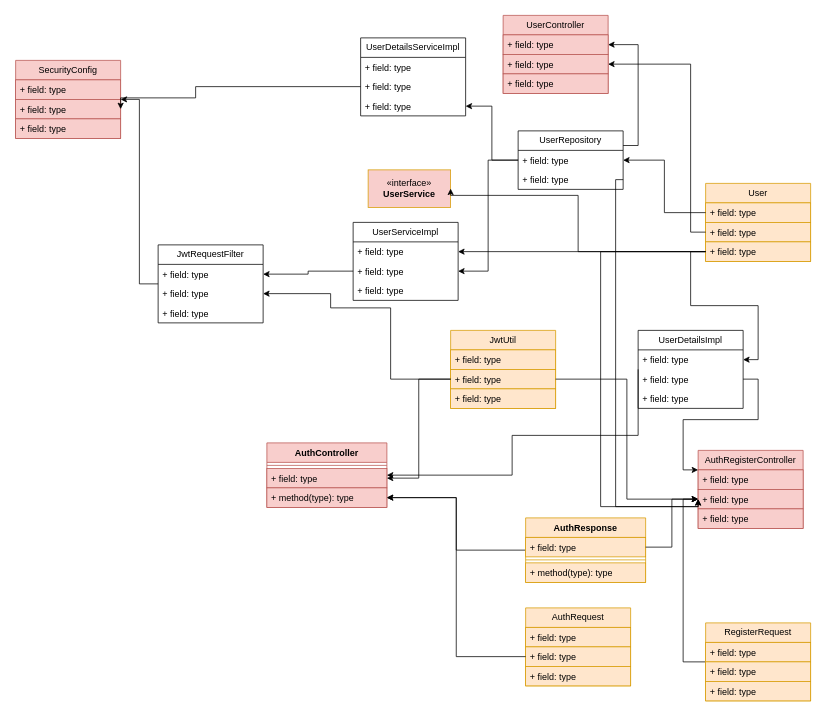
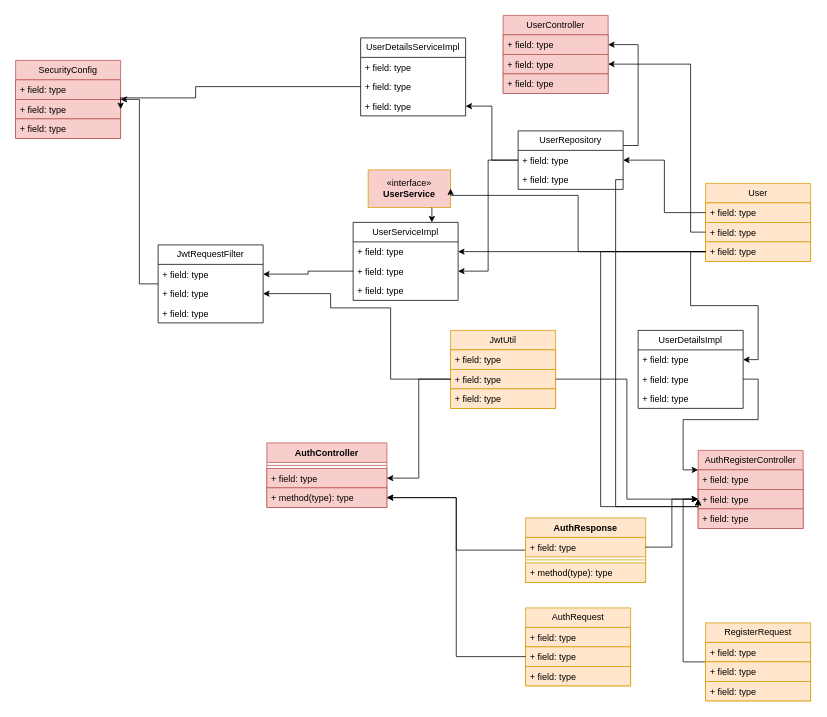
none -> (432, 216)
(575, 435) -> none
